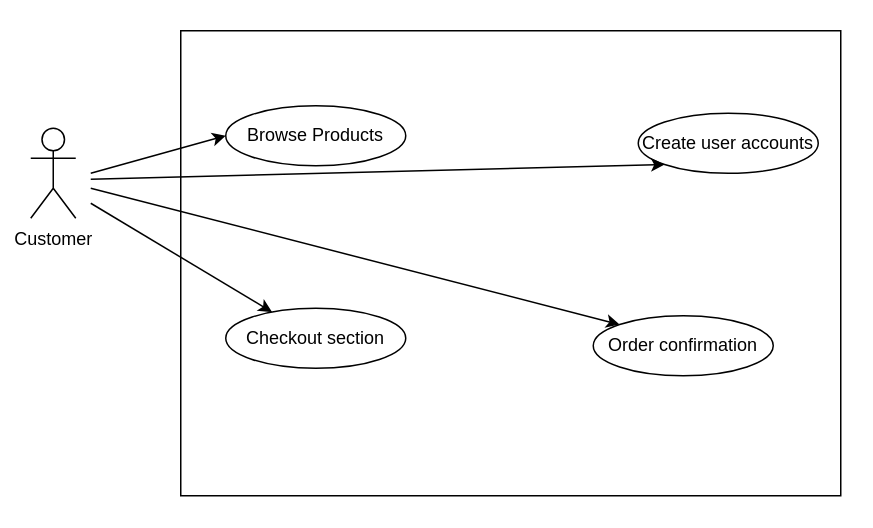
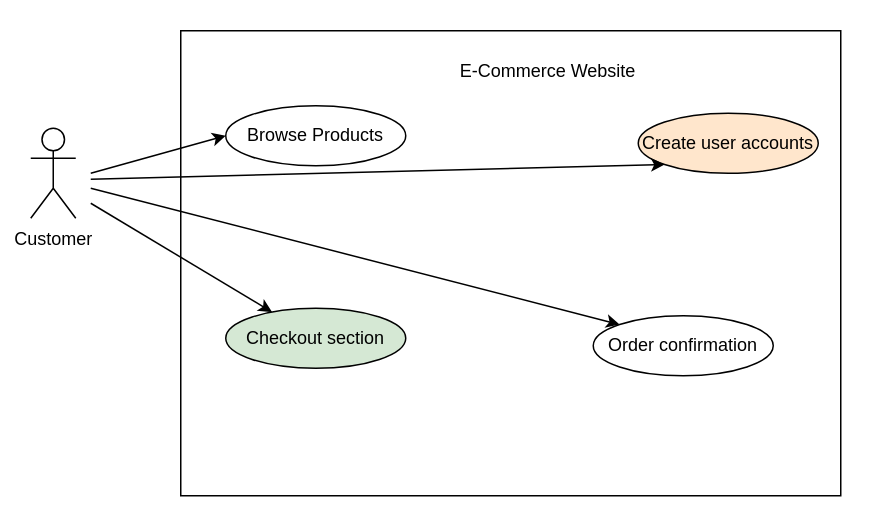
none -> (548, 71)
(728, 143) -> (728, 143)
(316, 338) -> (316, 338)
